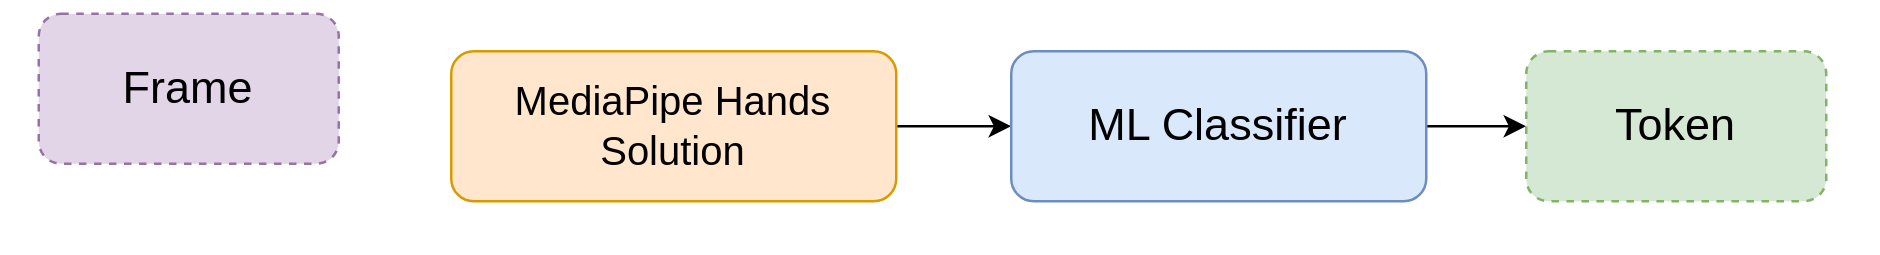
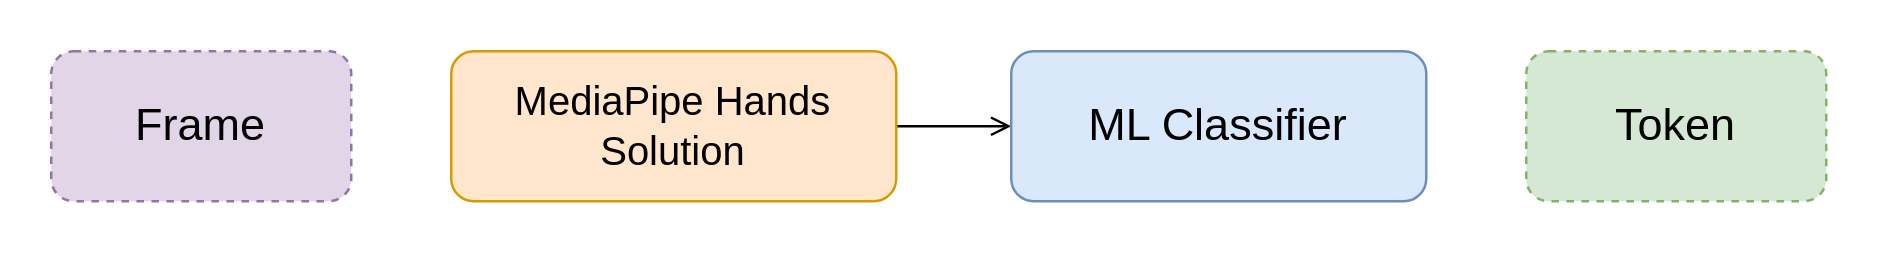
(189, 89) -> (201, 126)
(993, 126) -> (997, 126)
(1468, 126) -> none
